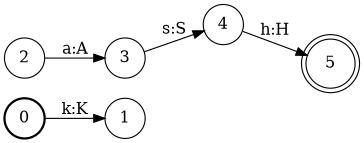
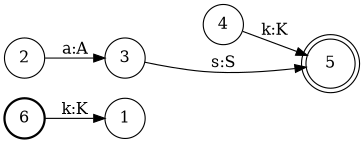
(275, 31) -> (275, 31)
(169, 43) -> (220, 72)
(25, 118) -> (25, 118)
